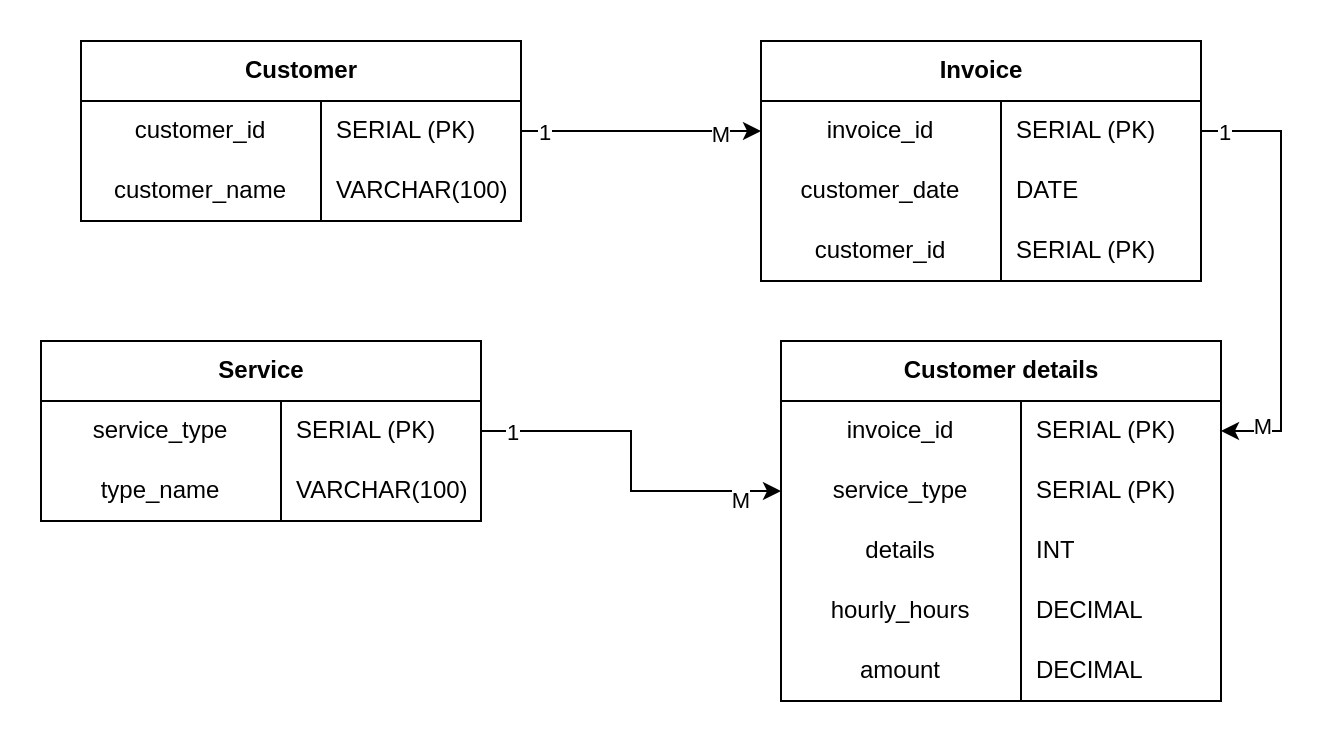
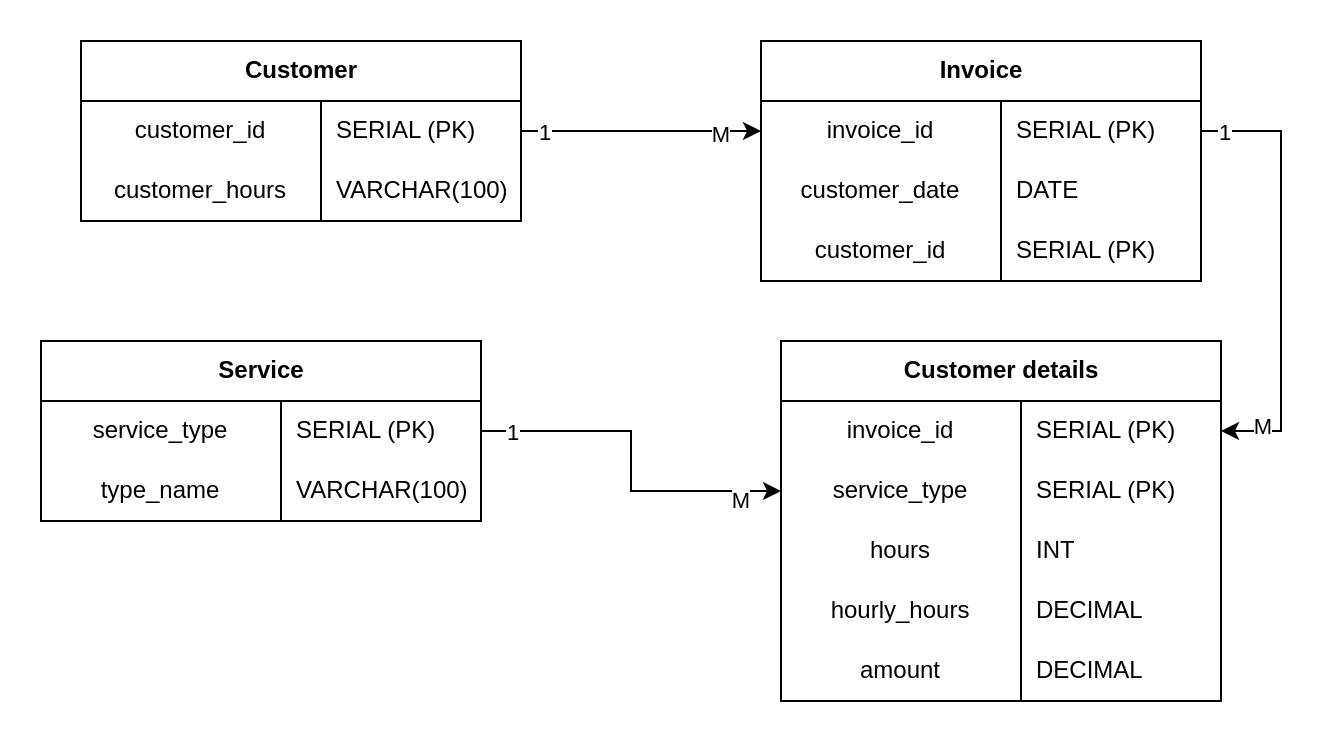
(201, 191) -> (201, 191)
(901, 551) -> (901, 551)
